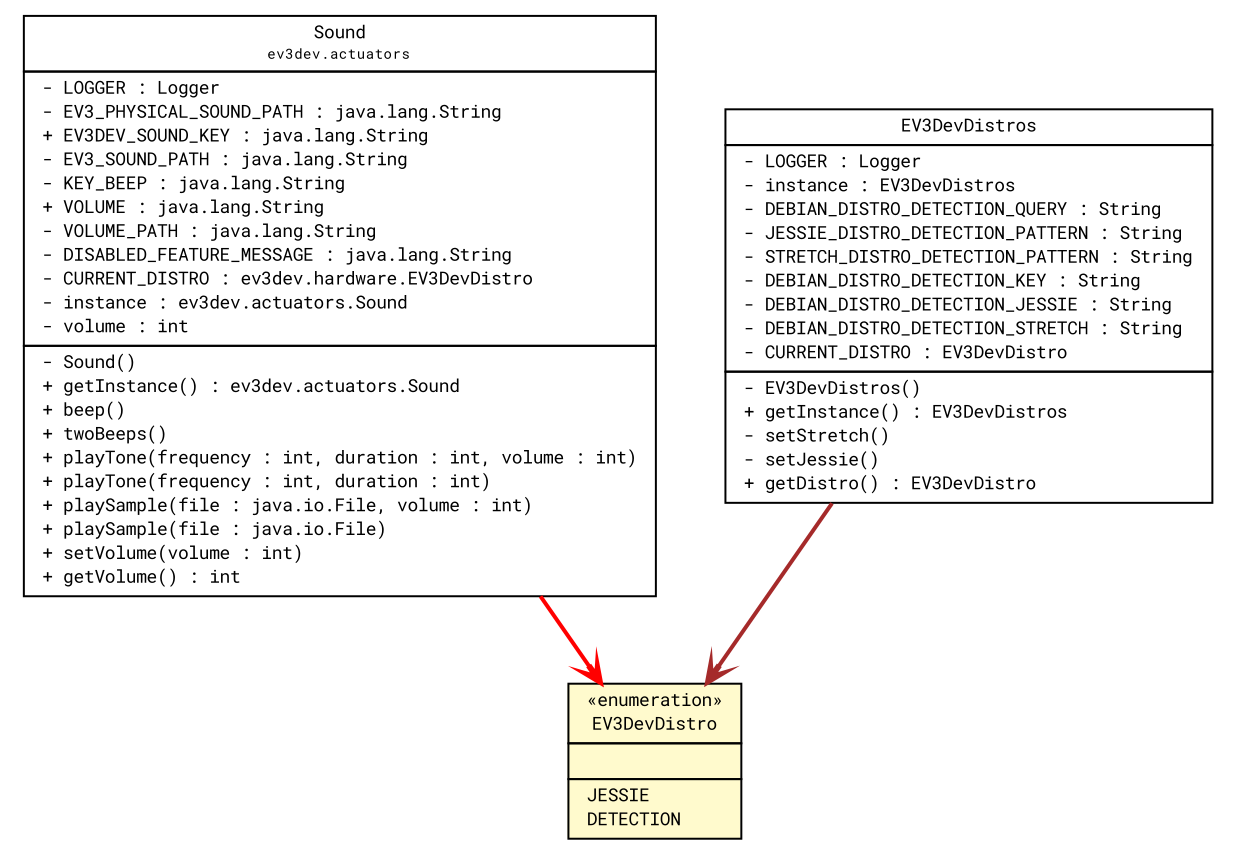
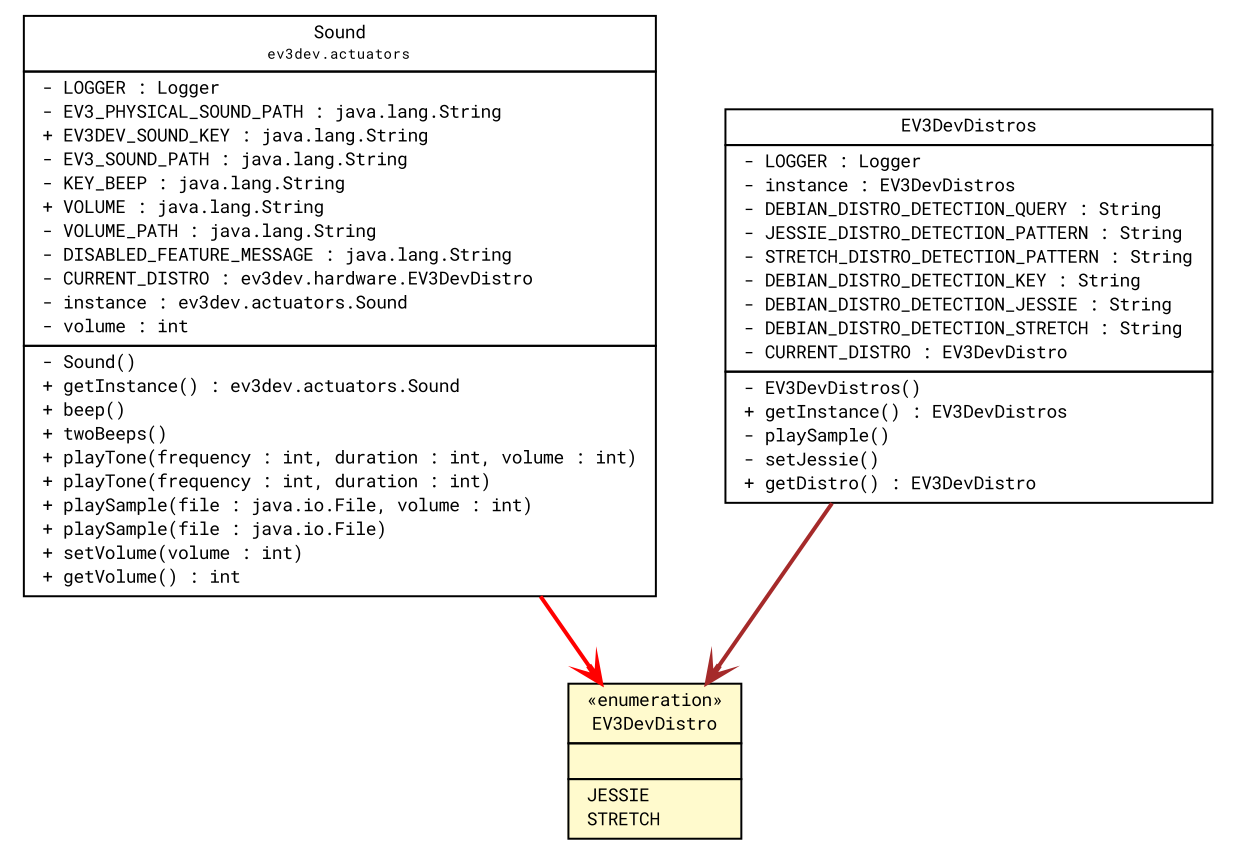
(818, 436) -> (818, 436)
(634, 820) -> (624, 820)
